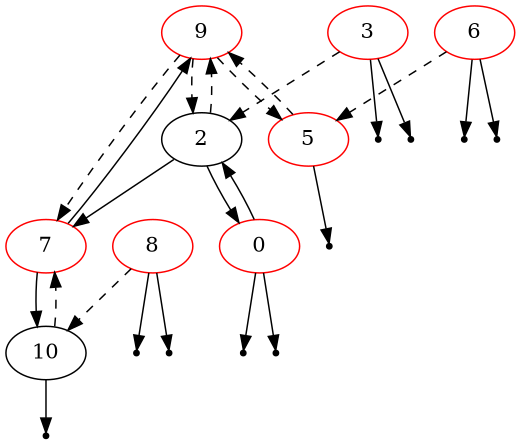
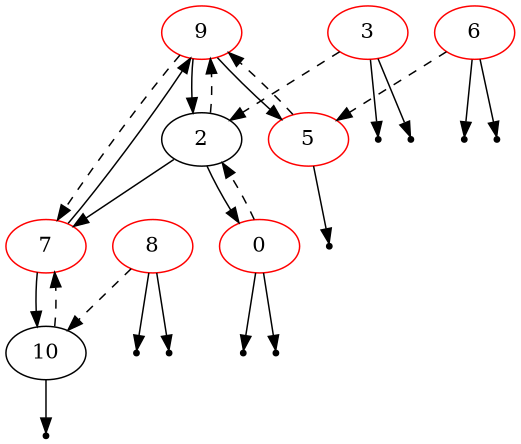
(192, 78) -> (192, 78)
(243, 84) -> (243, 84)
(243, 197) -> (243, 197)
